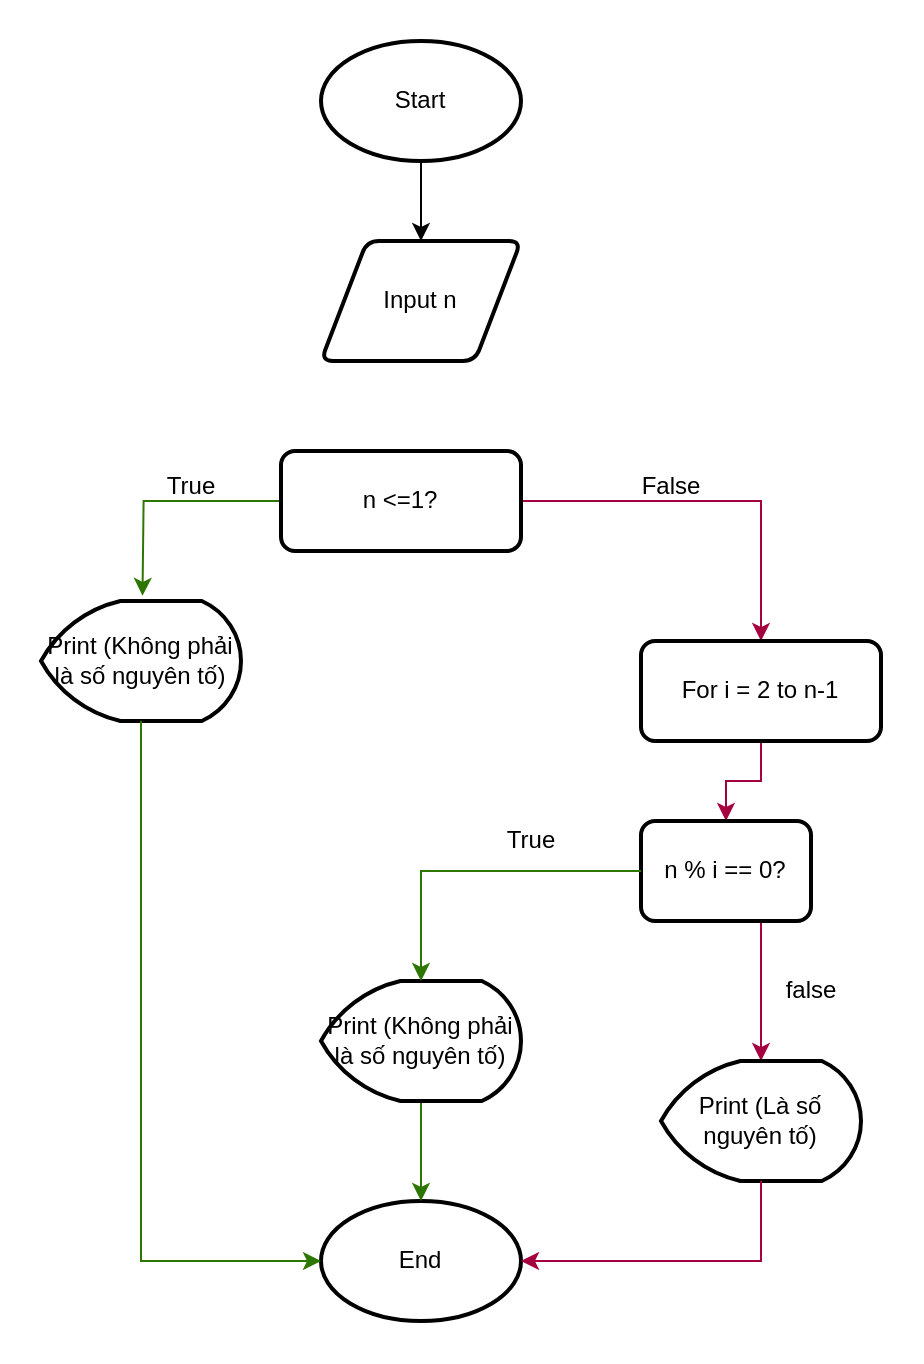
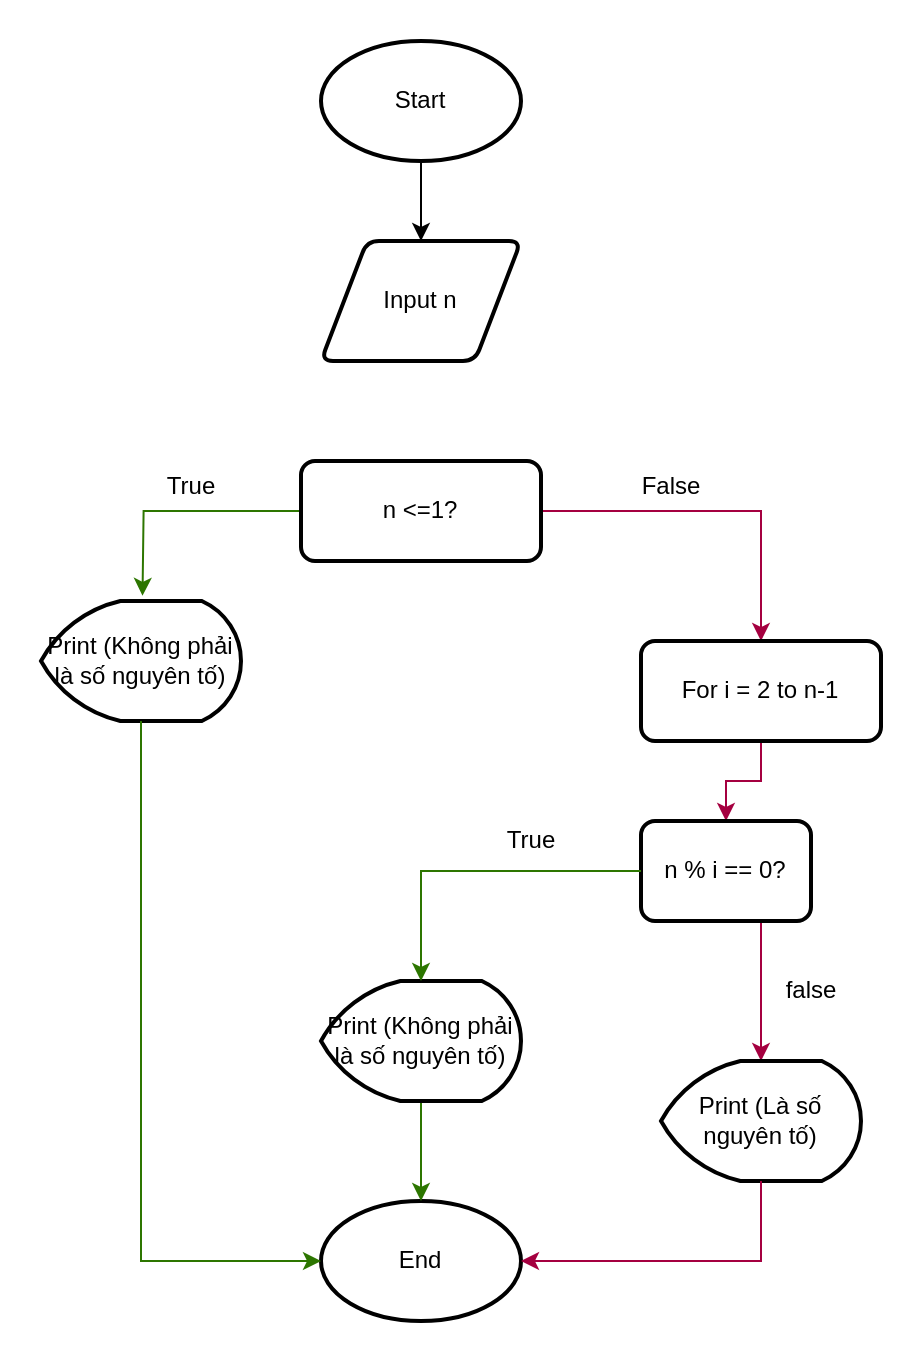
(401, 501) -> (421, 511)
